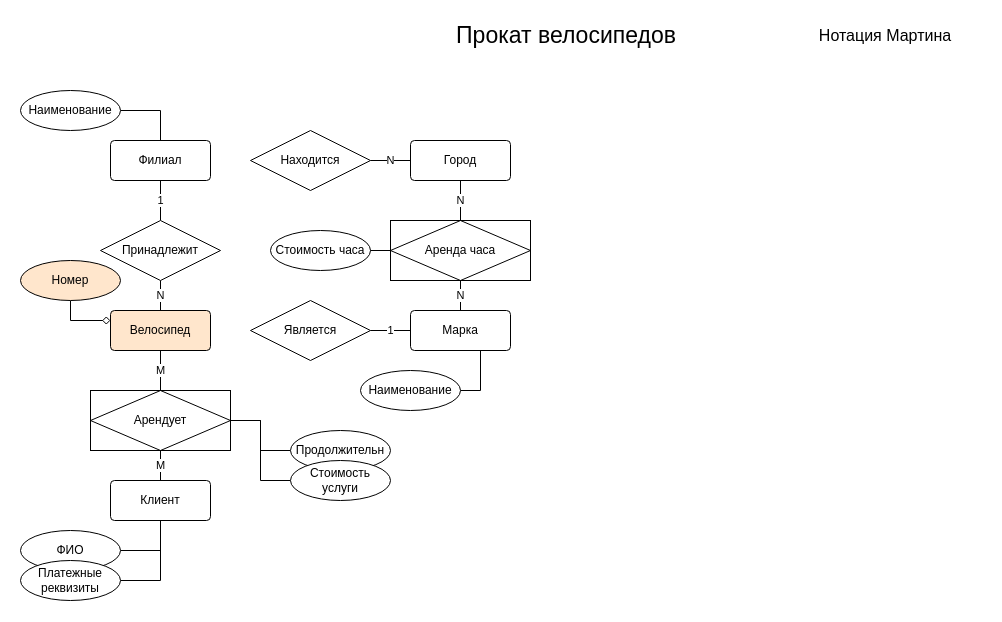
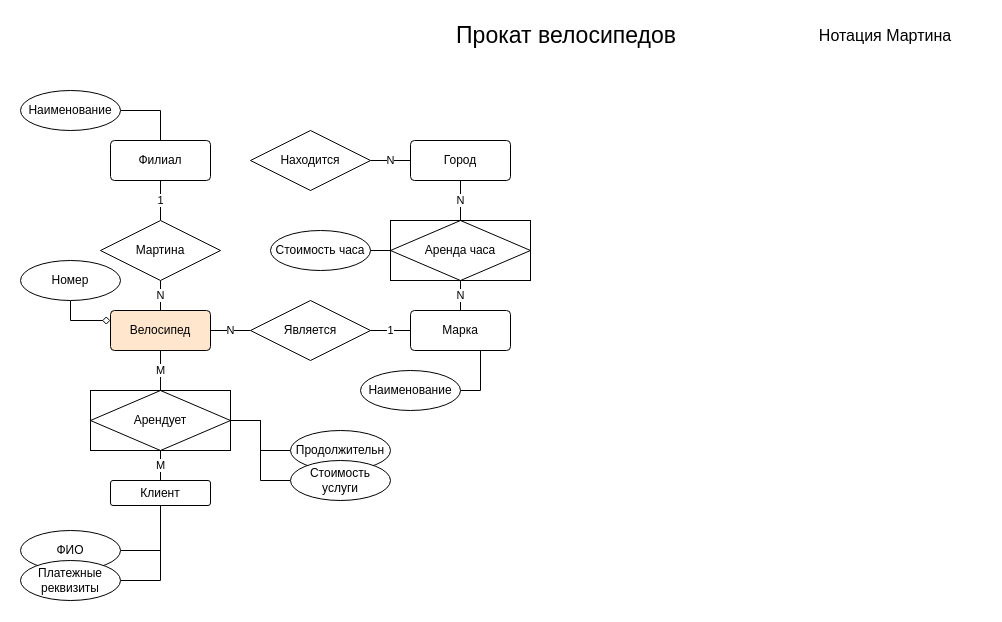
(161, 251) -> (161, 251)
(71, 281) -> (71, 281)
none -> (231, 331)
(161, 501) -> (161, 493)
